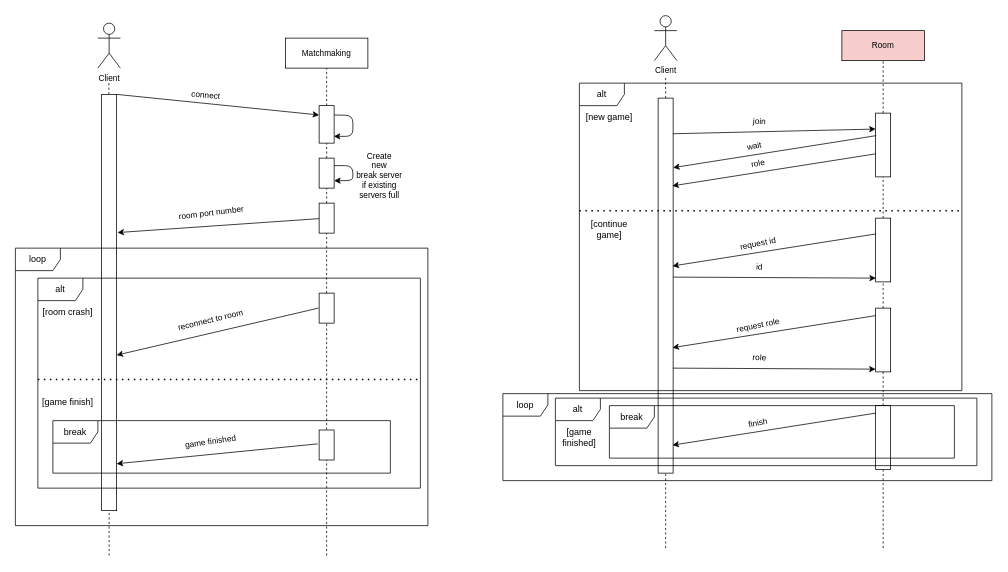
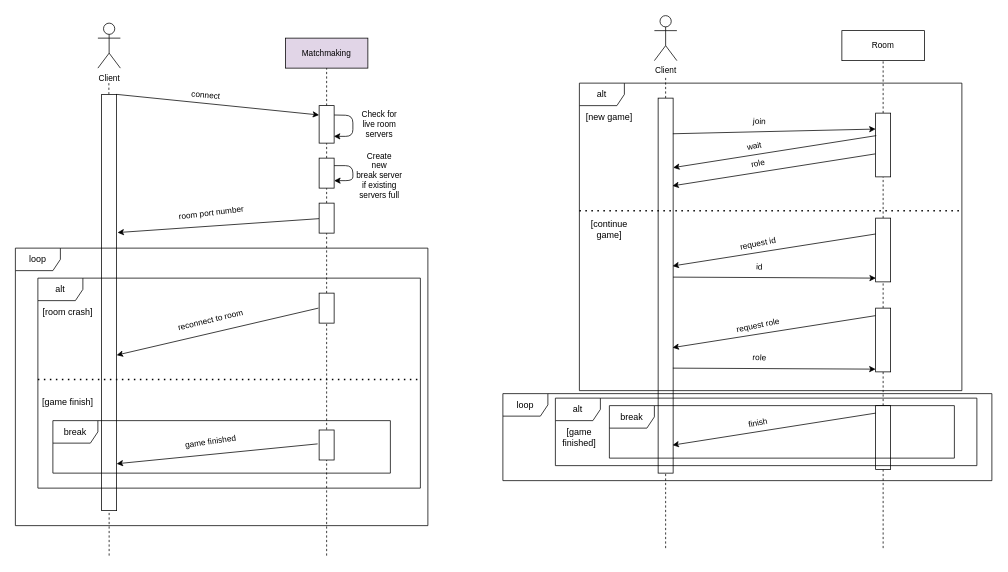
(883, 45) -> (883, 45)
(327, 53) -> (327, 53)
none -> (379, 124)
